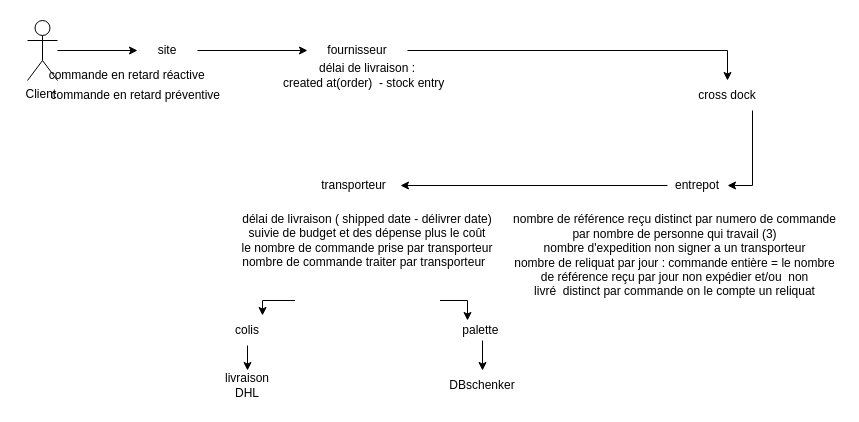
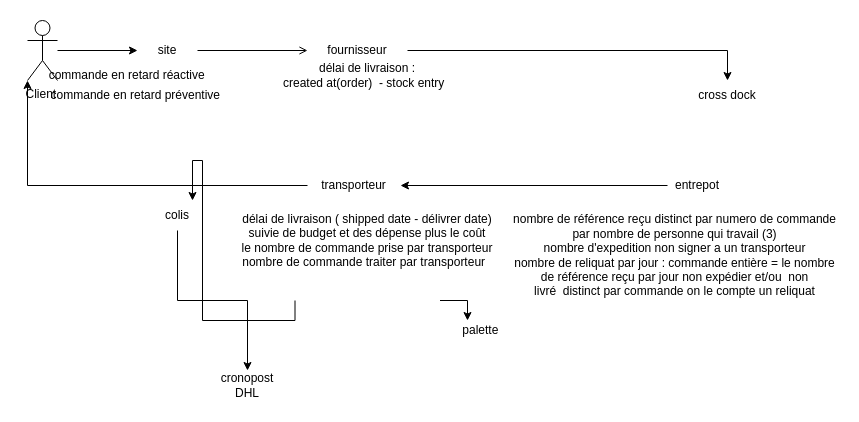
(299, 51) -> (301, 51)
(753, 157) -> none
none -> (119, 186)
(248, 331) -> (178, 216)
(483, 360) -> none
(248, 386) -> (248, 386)
(483, 386) -> none
